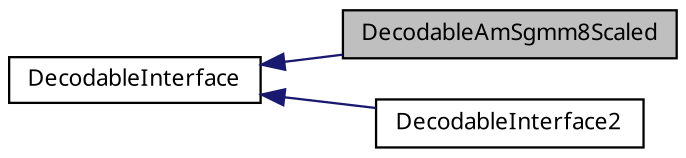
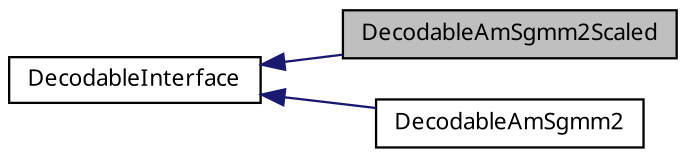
(510, 34) -> (510, 34)
(510, 123) -> (510, 123)
